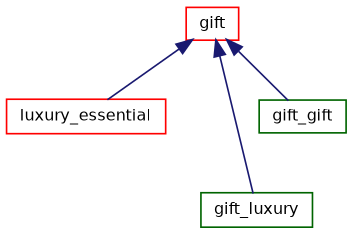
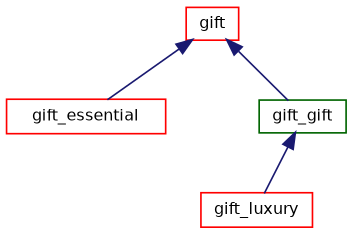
(86, 116) -> (86, 116)
(236, 125) -> (276, 170)
(257, 210) -> (257, 210)
